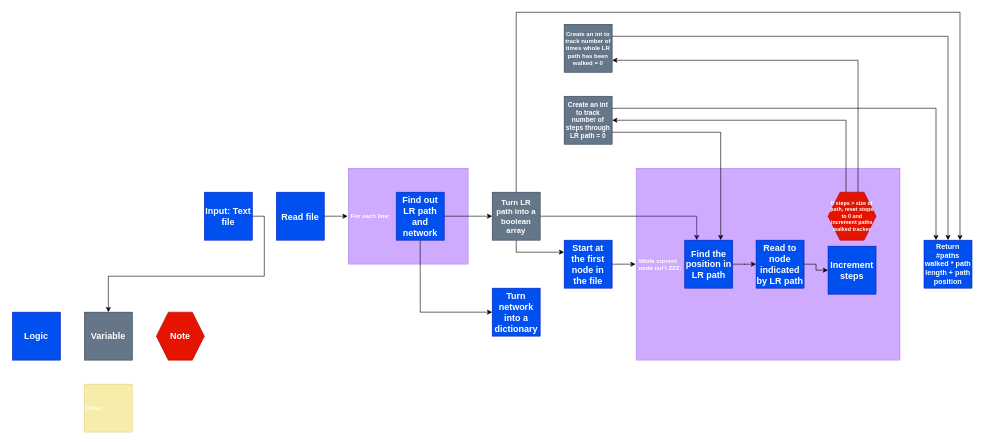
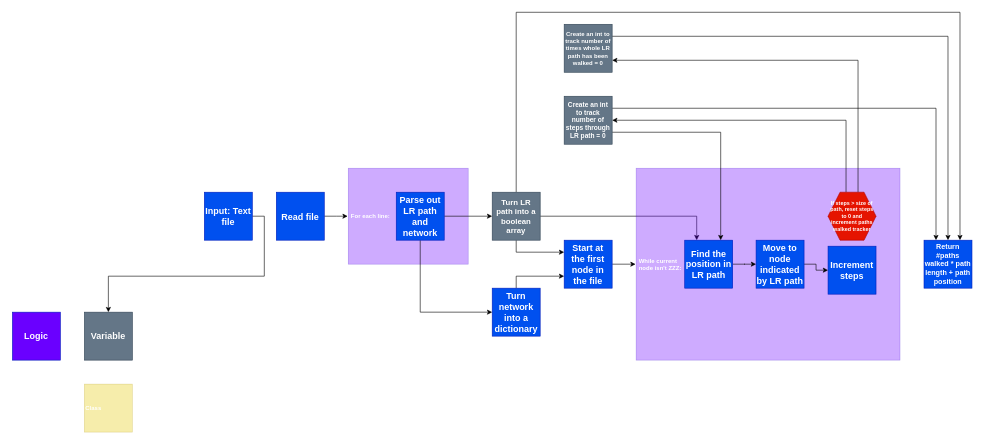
(420, 216) -> (420, 216)
(780, 264) -> (780, 264)
none -> (516, 276)
(36, 336) -> (36, 336)
(180, 336) -> none
